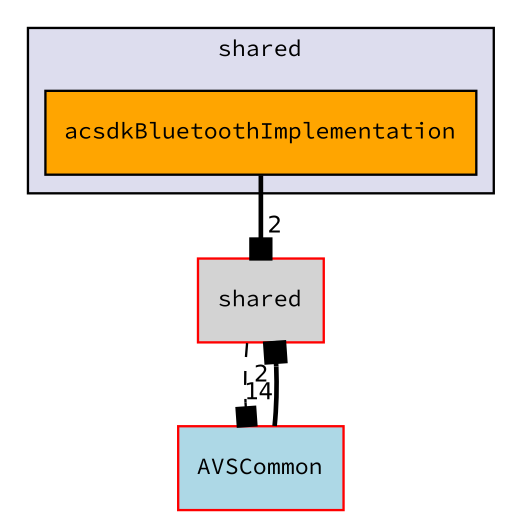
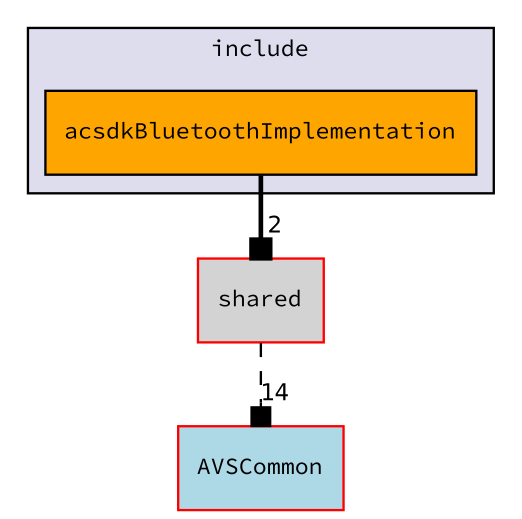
(261, 50) -> (261, 50)
(276, 396) -> none
